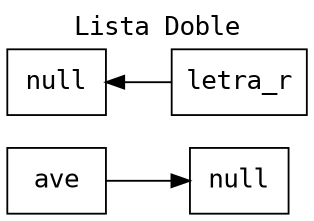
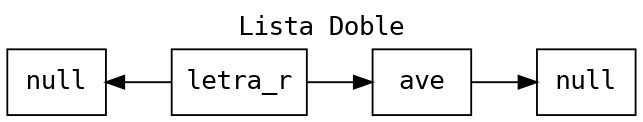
none -> (330, 82)
